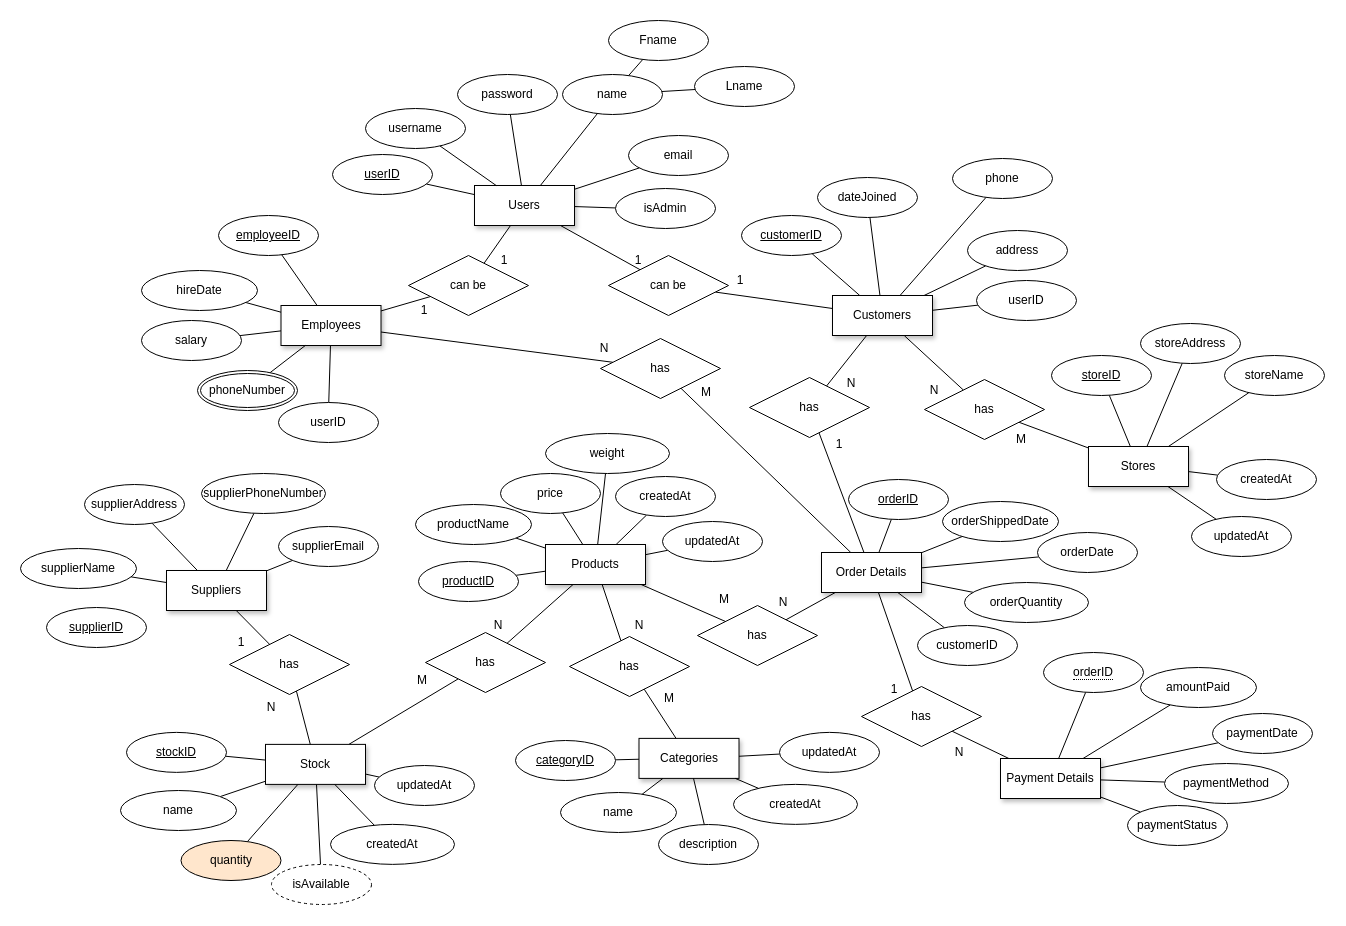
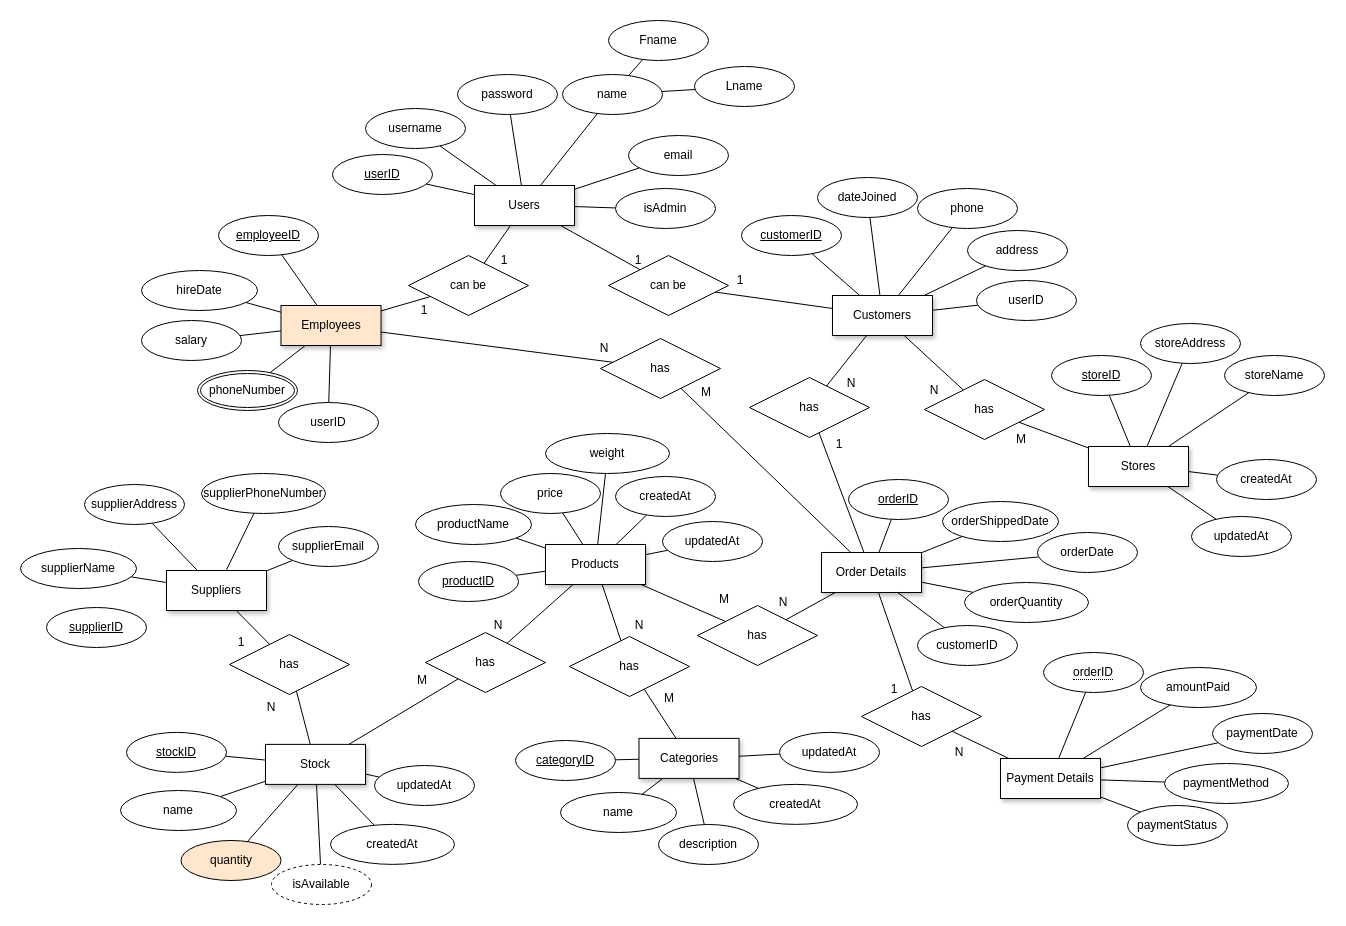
(1003, 179) -> (968, 209)
(331, 326) -> (331, 326)
